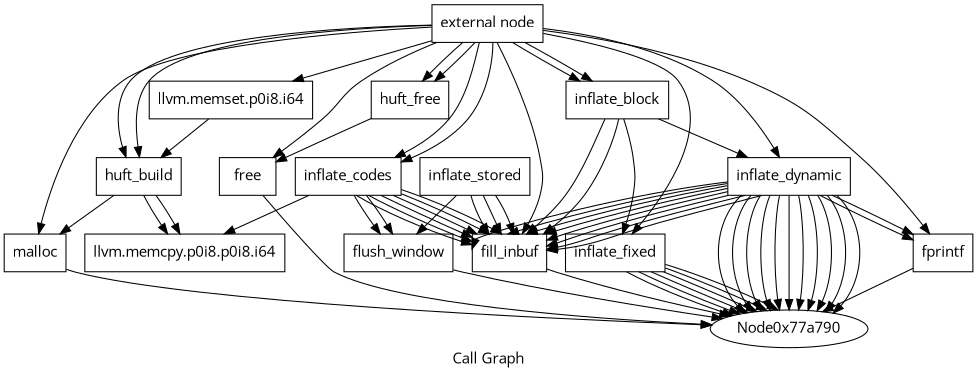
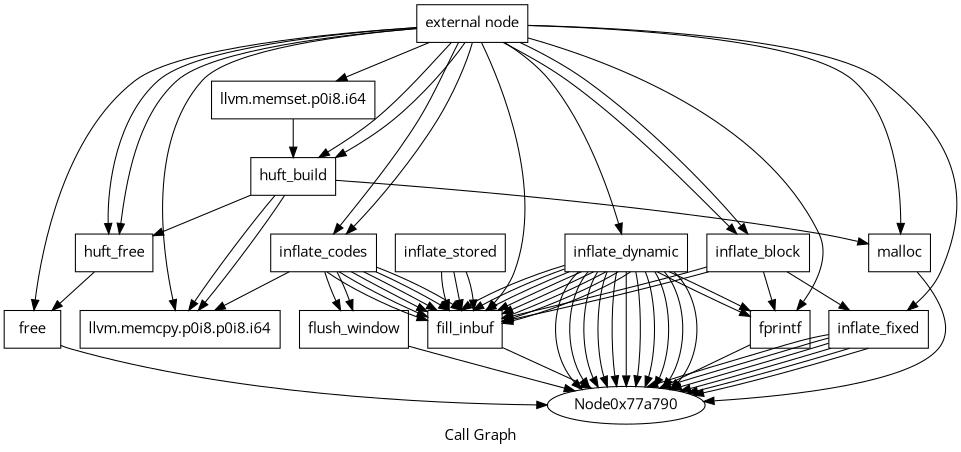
none -> (201, 83)
(698, 136) -> (768, 286)
(440, 211) -> none
none -> (207, 213)
